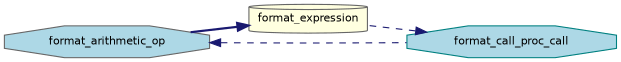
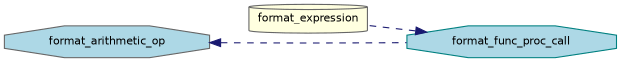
(214, 30) -> none
(512, 42) -> (512, 42)
